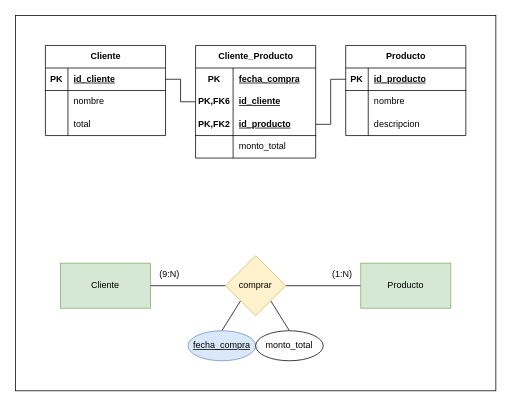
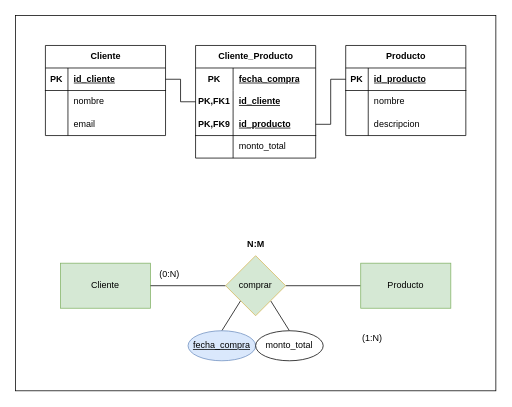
(214, 102) -> (214, 102)
(85, 124) -> (84, 124)
(214, 124) -> (214, 124)
none -> (255, 244)
(170, 274) -> (170, 274)
(342, 274) -> (372, 338)
(255, 285) -> (255, 285)
